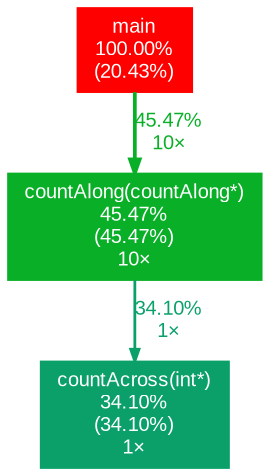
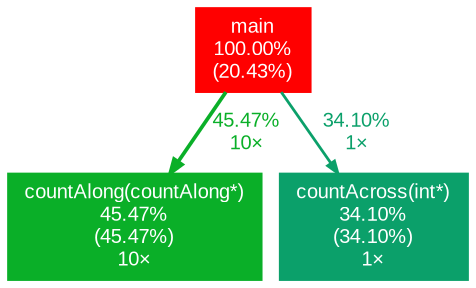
(135, 314) -> (306, 128)
